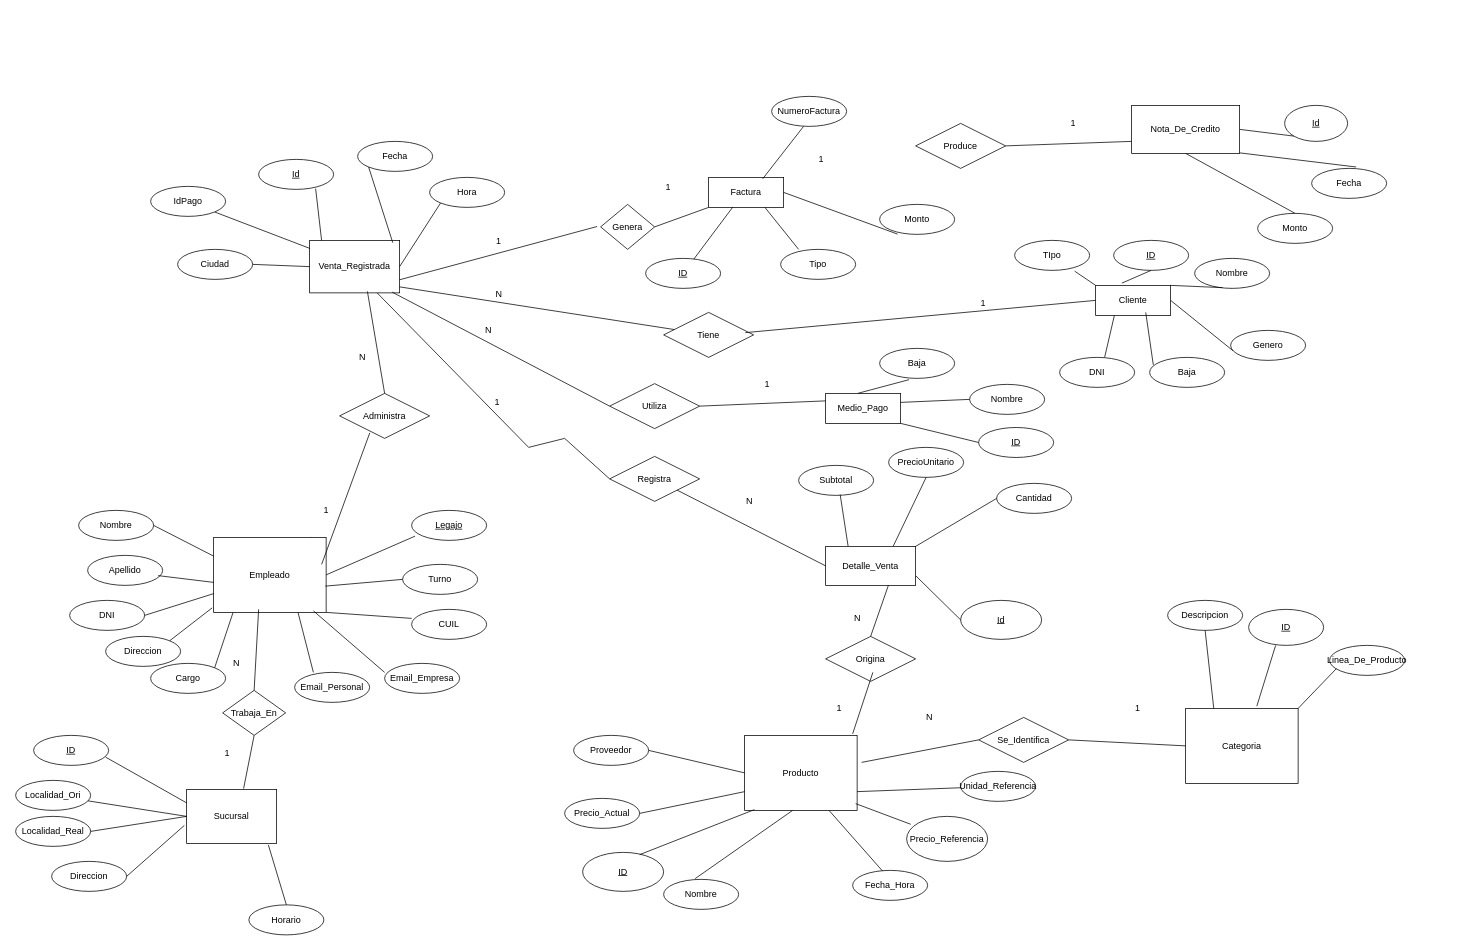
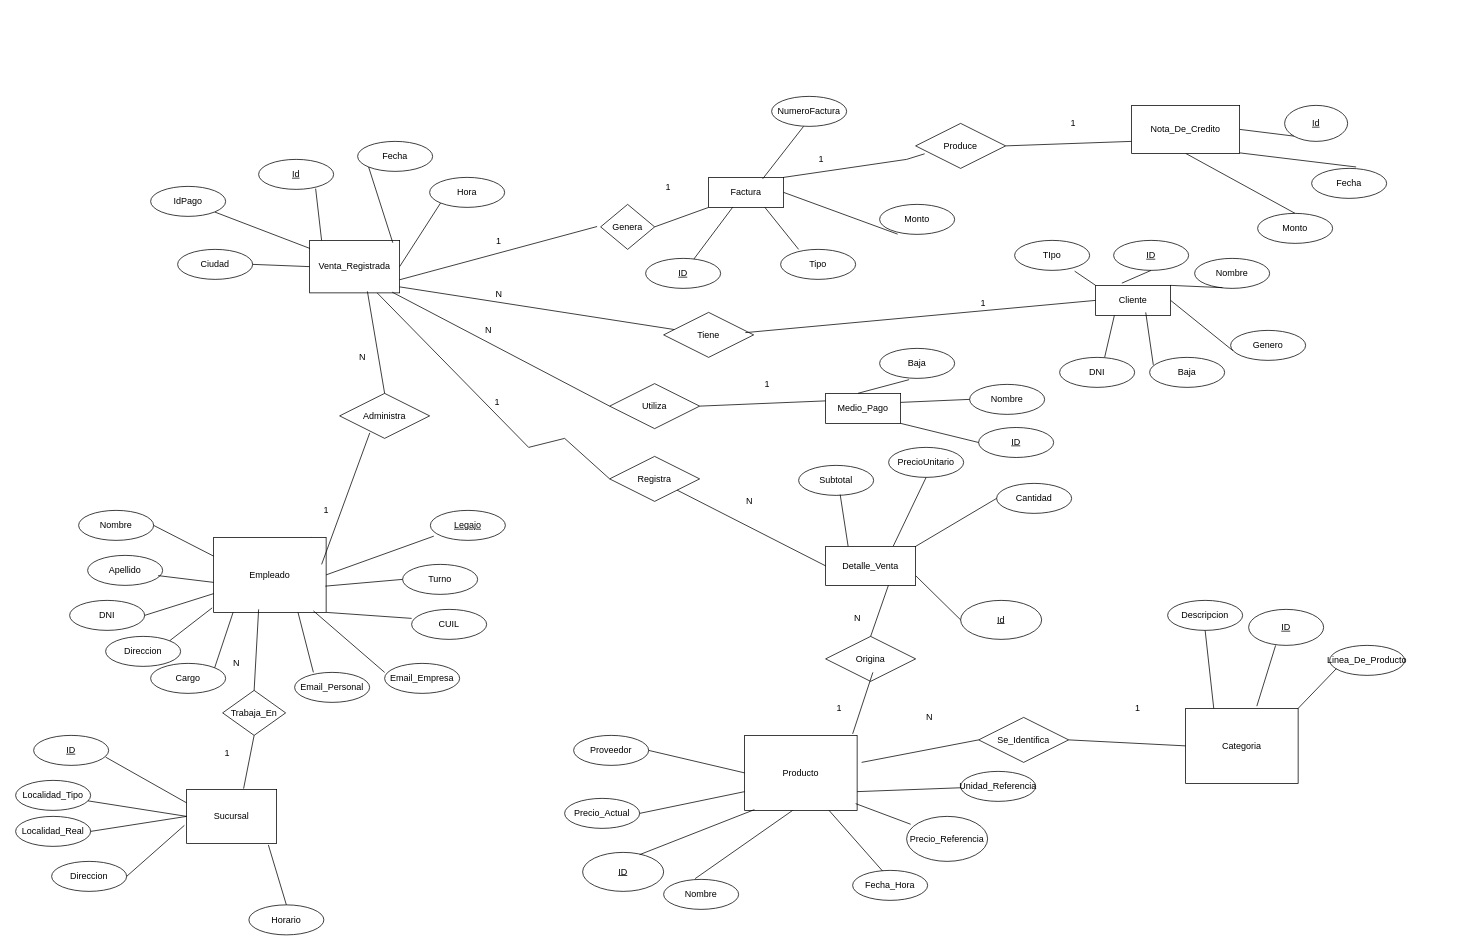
none -> (854, 167)
(449, 525) -> (468, 525)
(53, 795) -> (53, 795)
